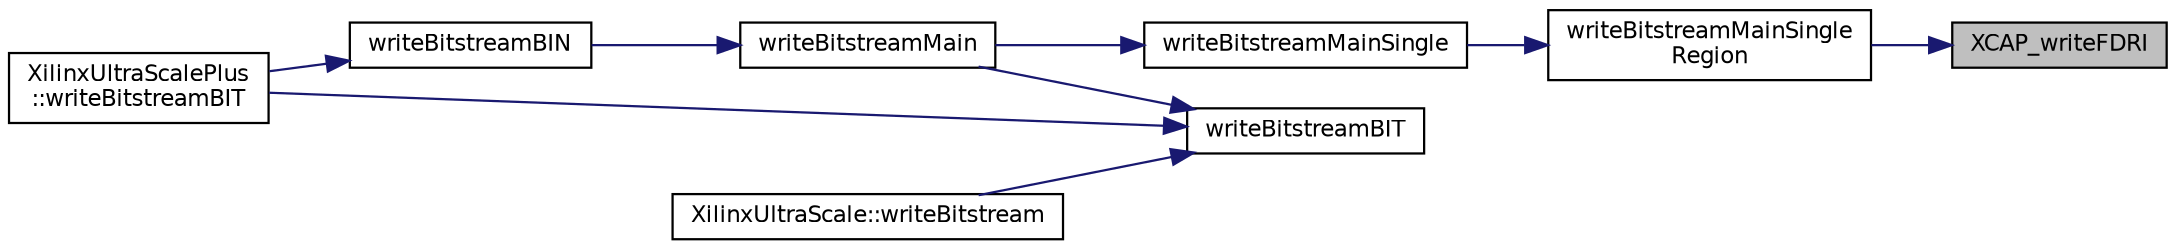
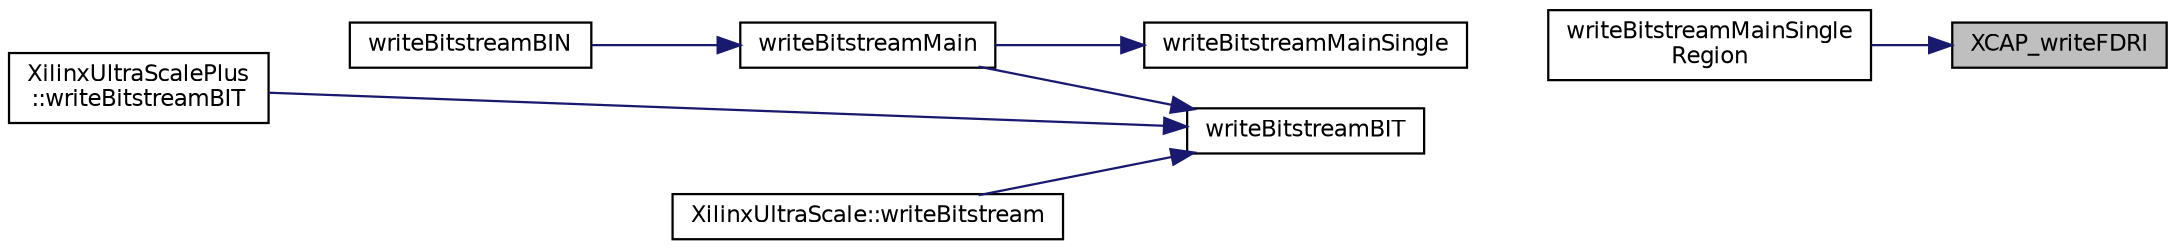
(1496, 45) -> none
(298, 67) -> none
